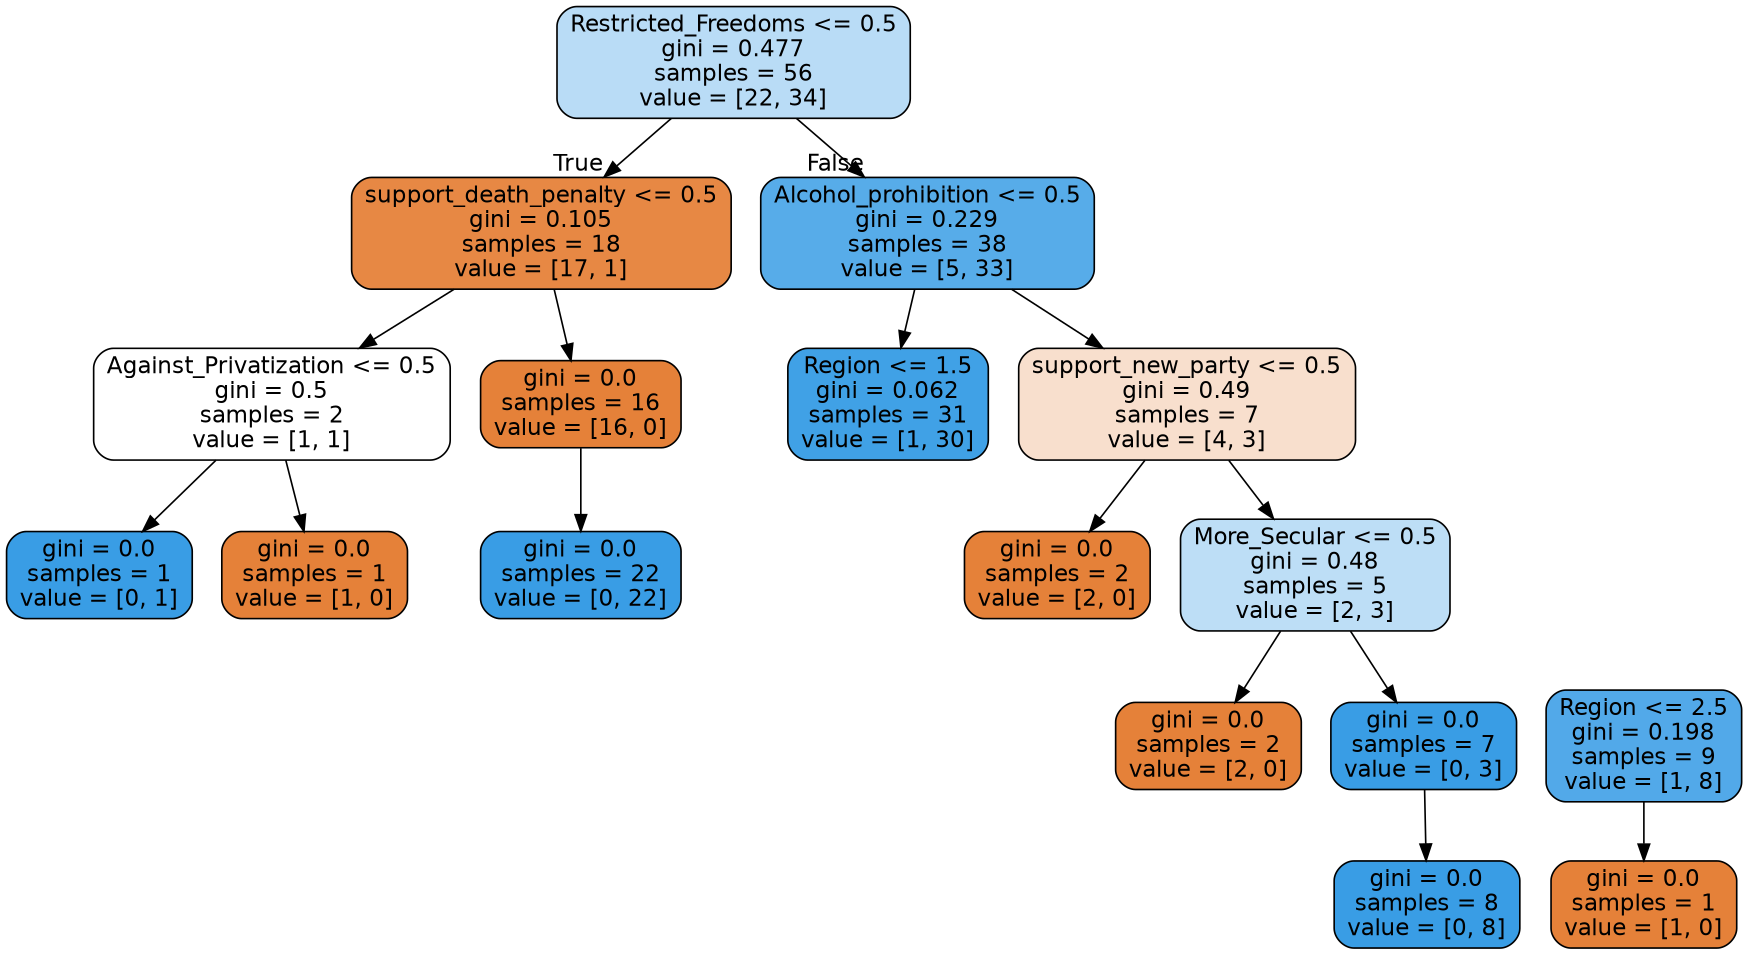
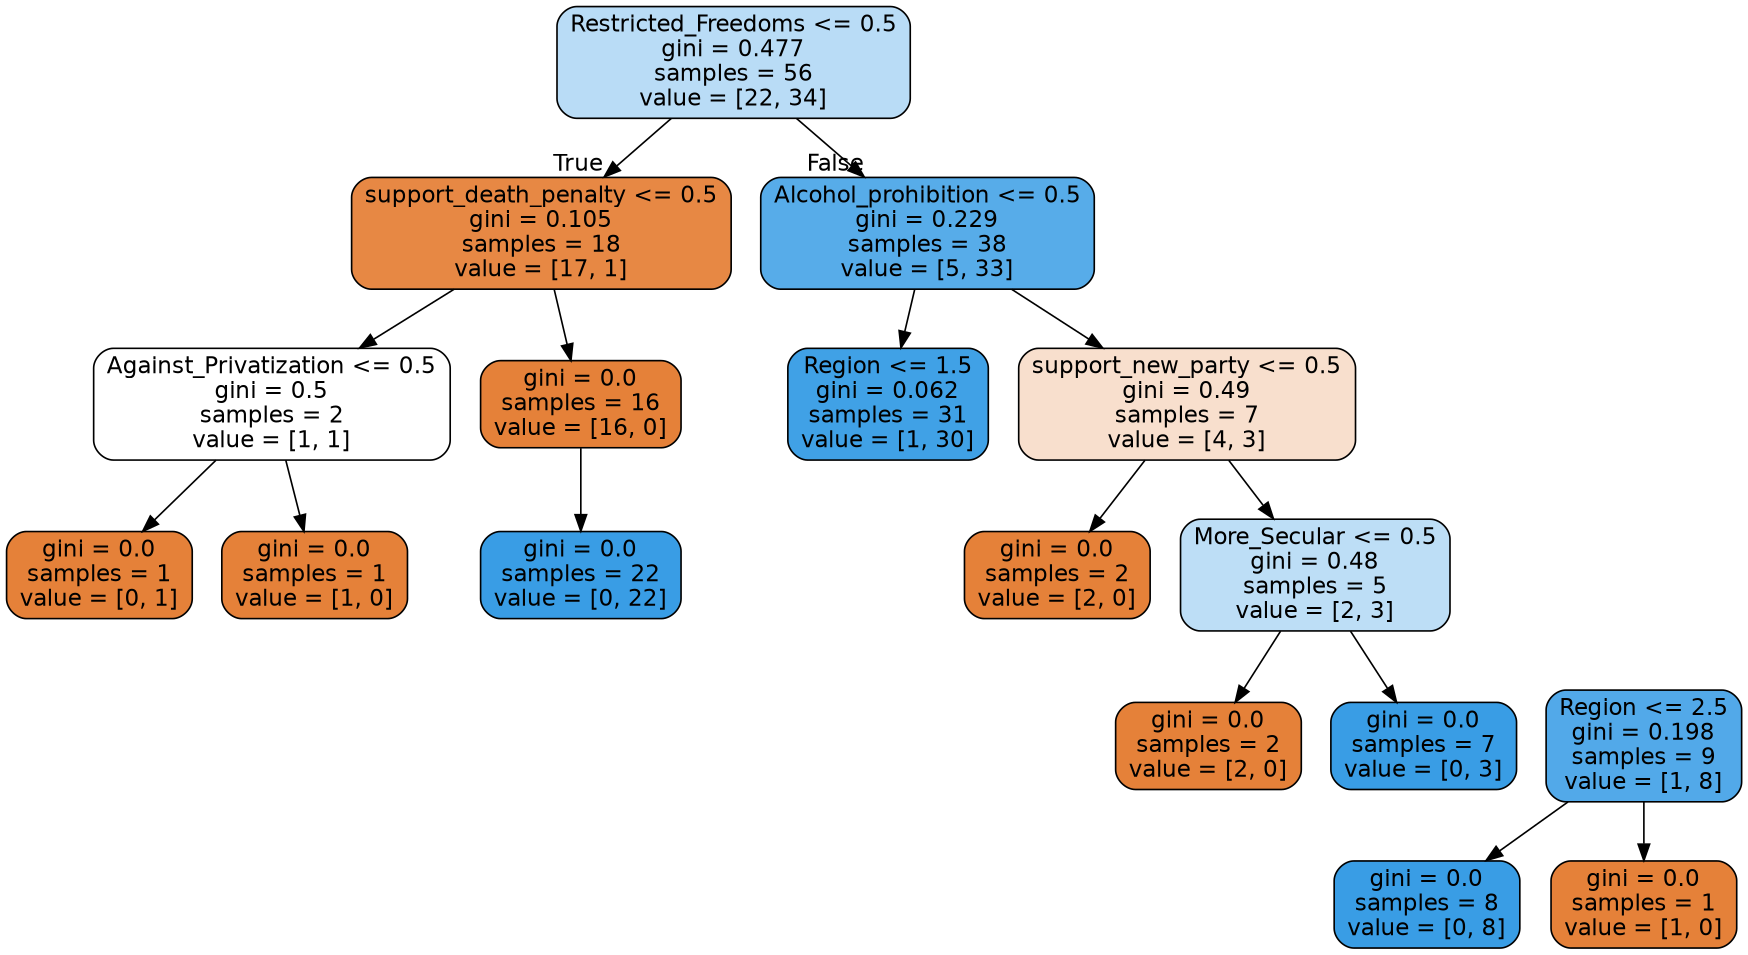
(99, 575) -> (99, 575)
(1425, 817) -> (1534, 826)
